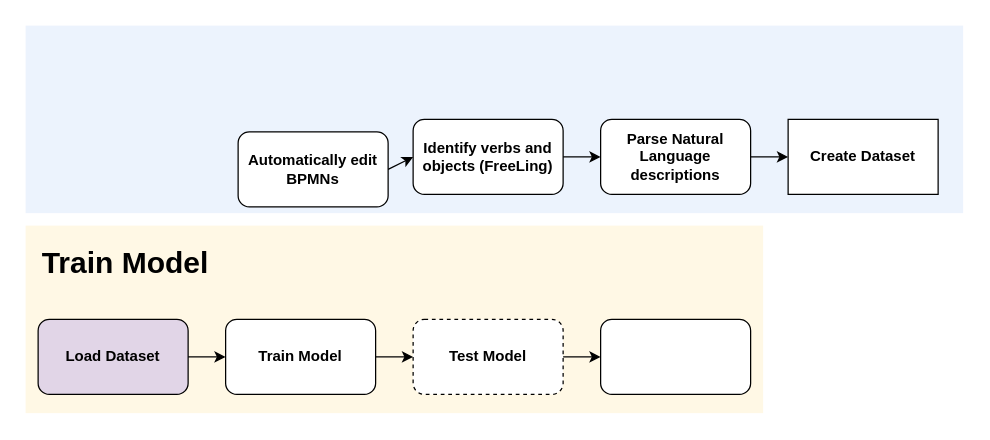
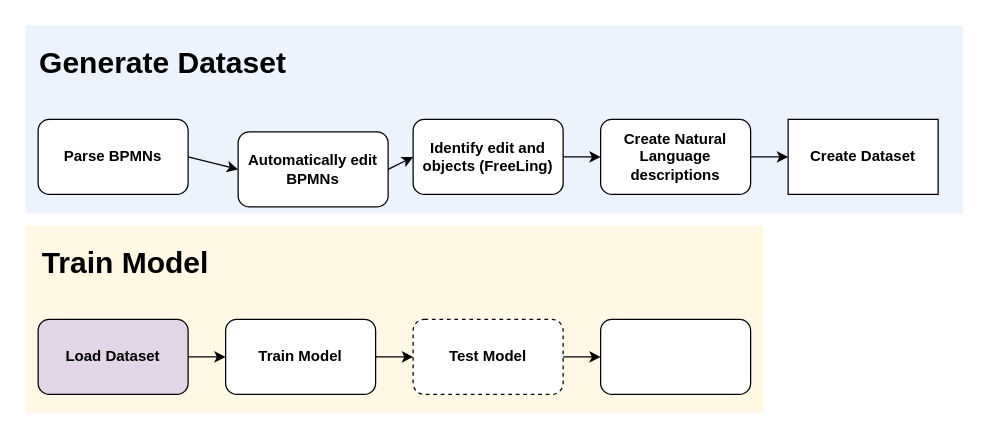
none -> (163, 63)
none -> (113, 157)
(488, 157) -> (488, 157)
(676, 157) -> (676, 157)
none -> (209, 162)
